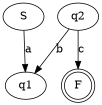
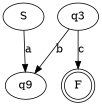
(78, 17) -> (78, 17)
(26, 86) -> (26, 86)
